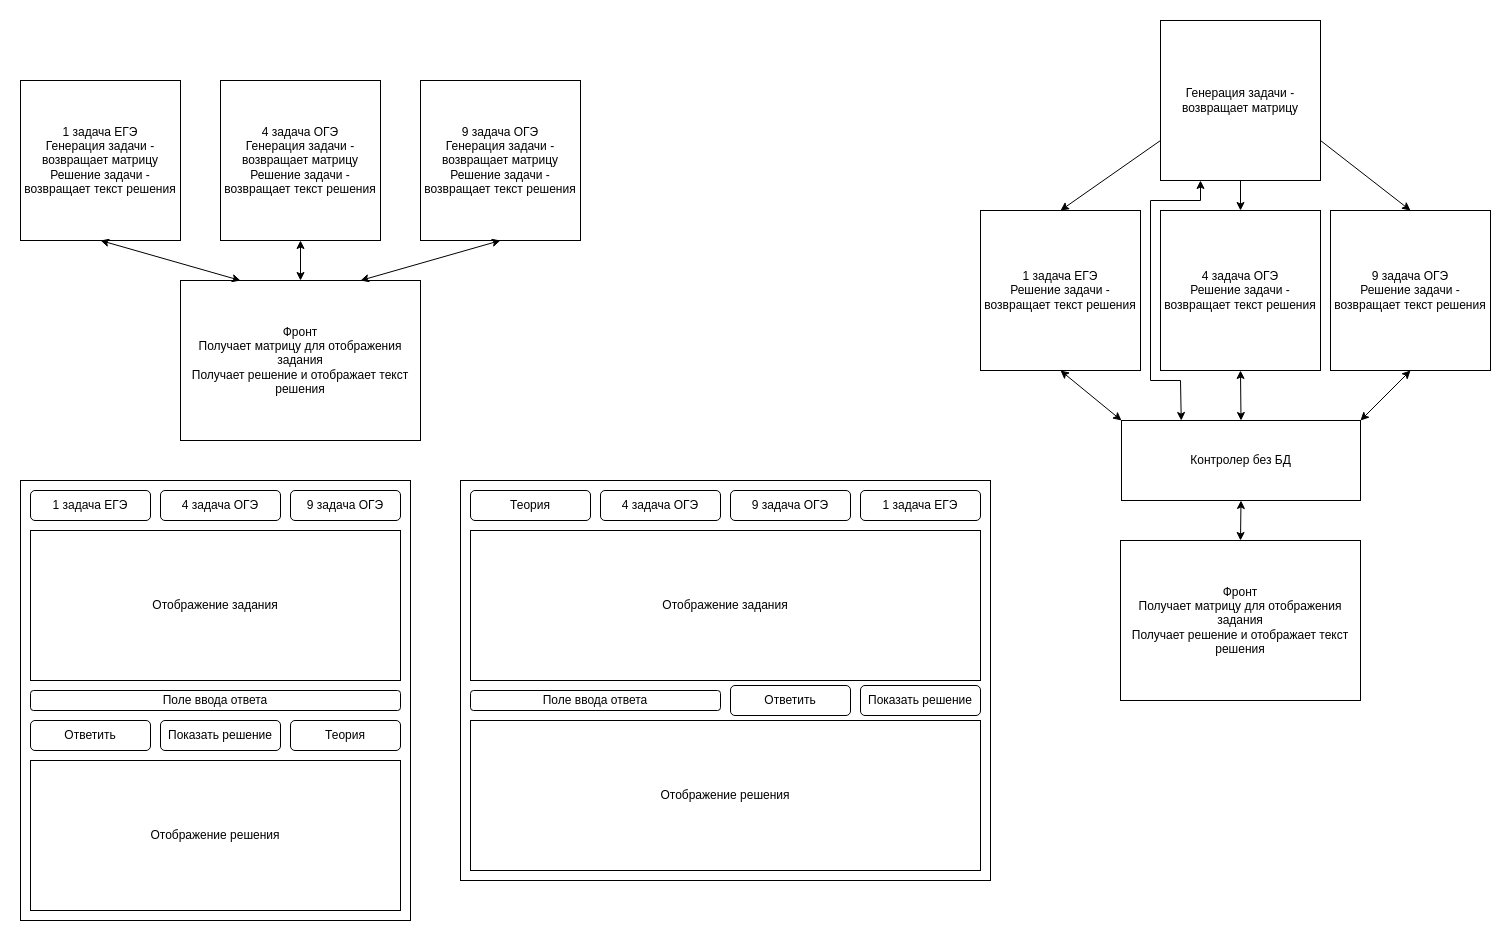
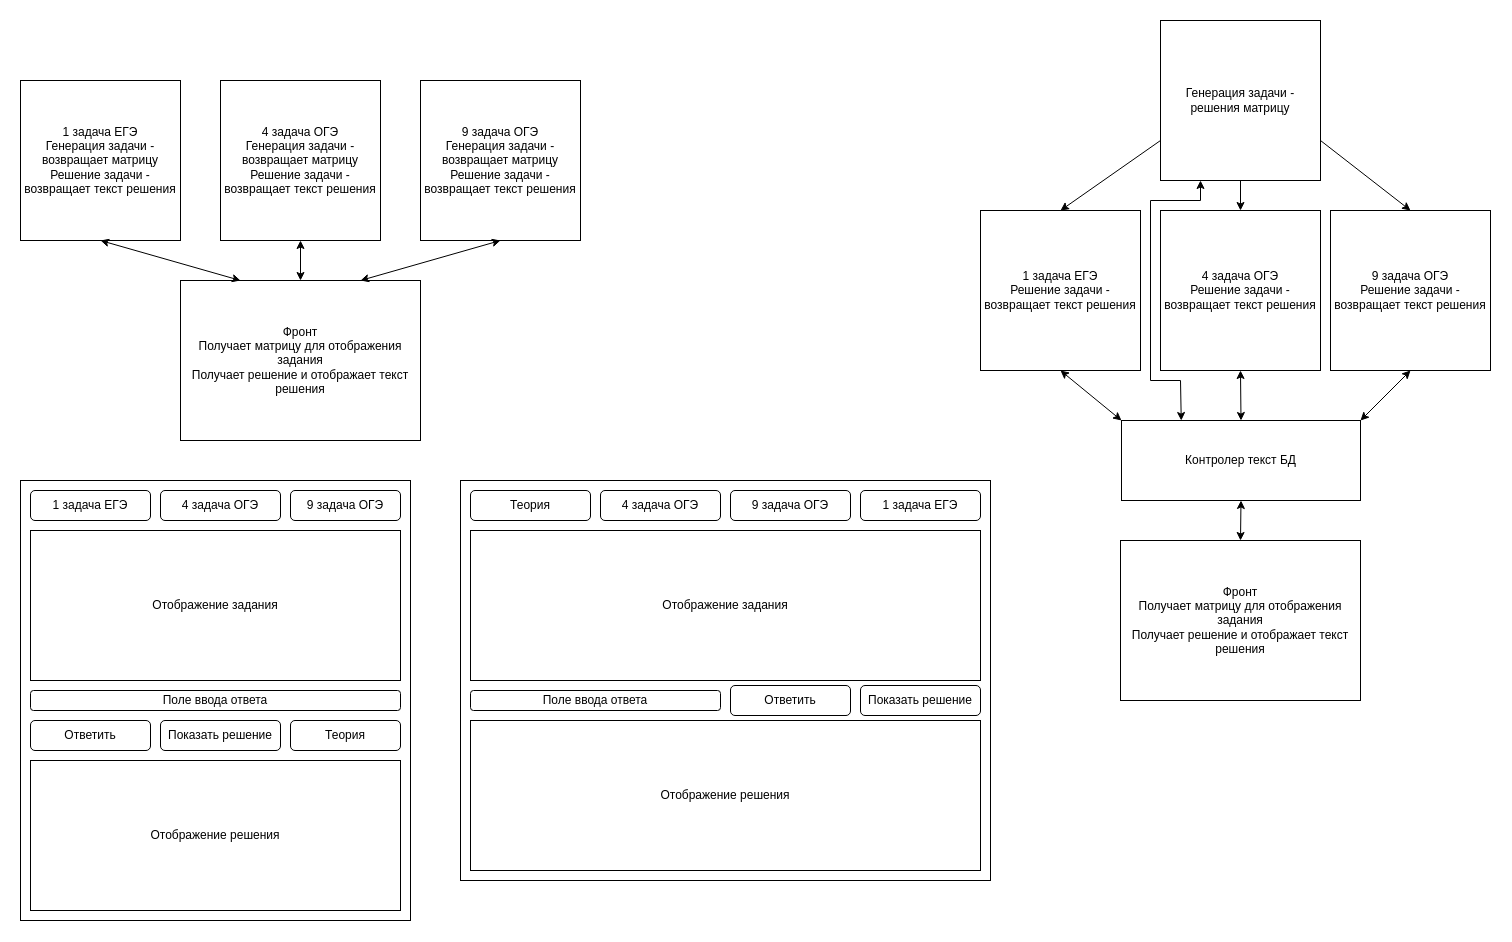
(1241, 101) -> (1241, 101)
(1241, 461) -> (1241, 461)
